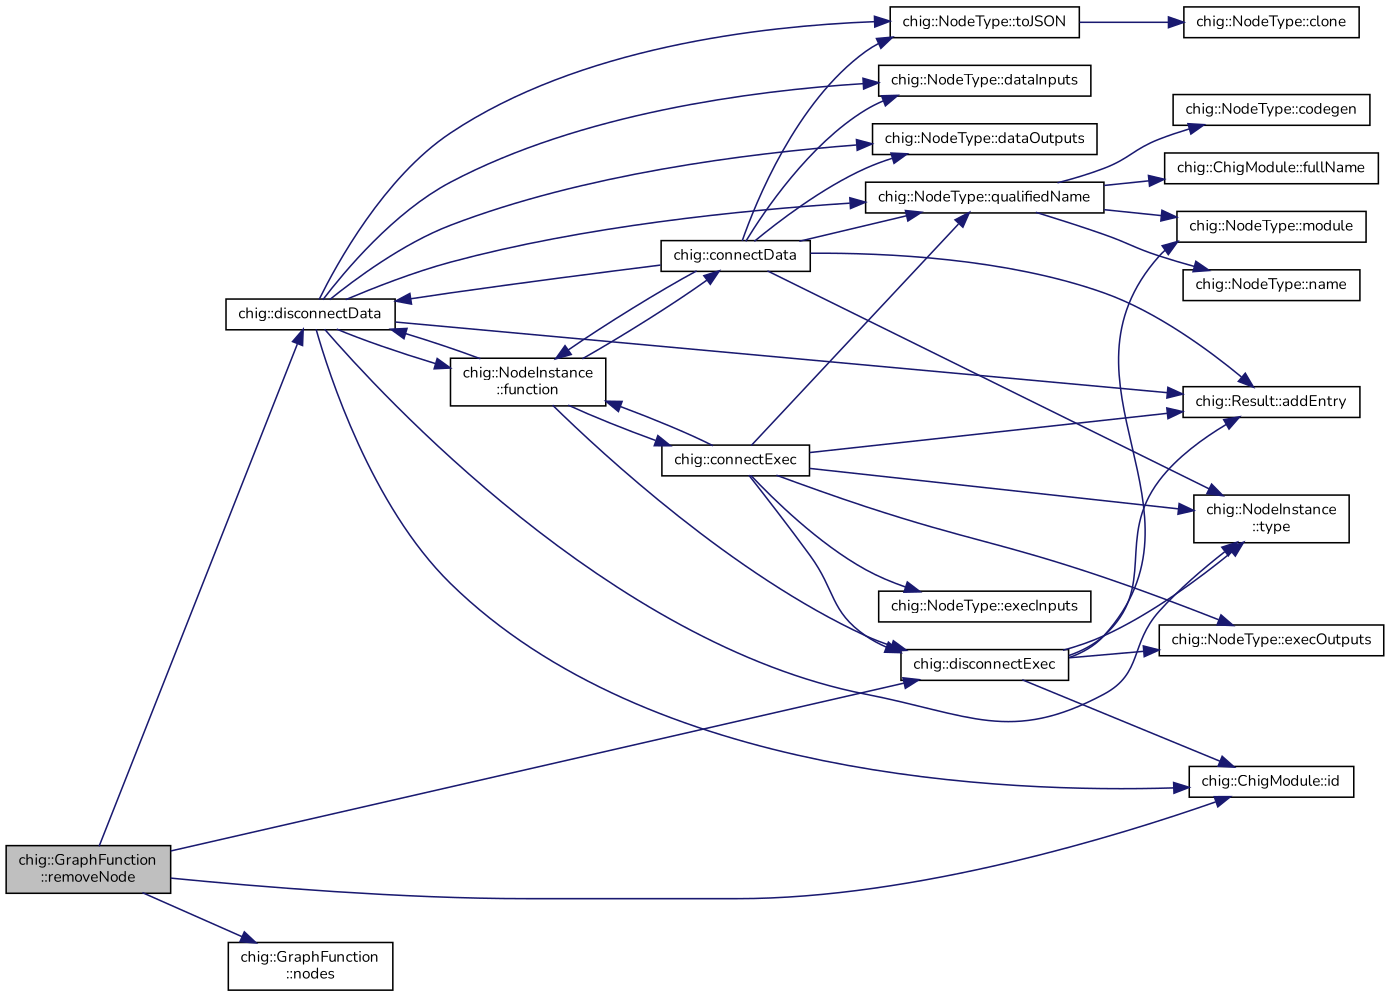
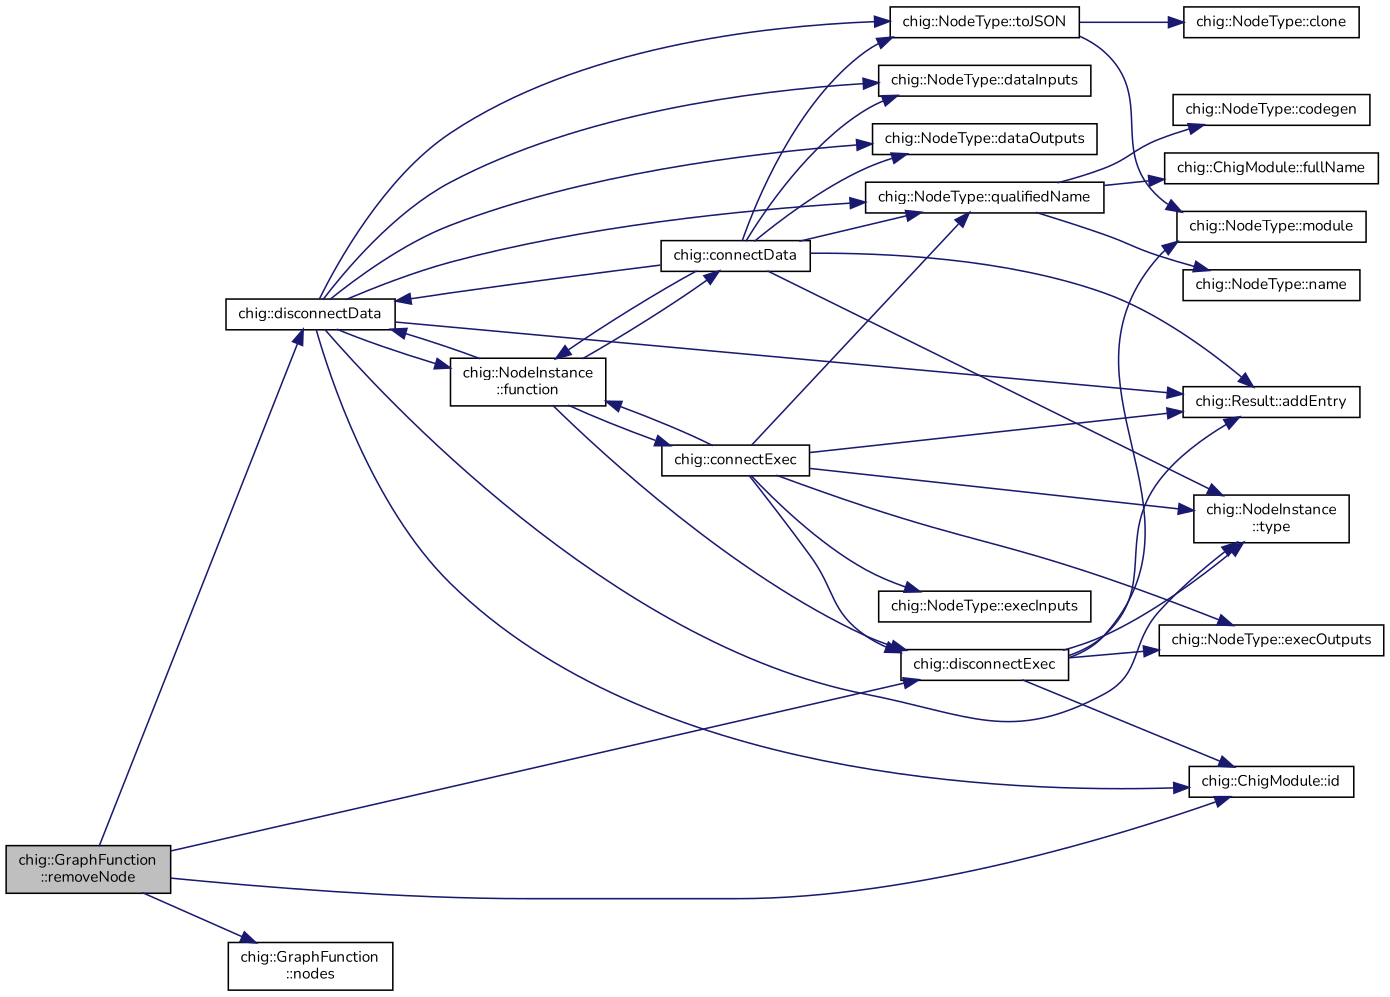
(1133, 213) -> (1131, 116)
